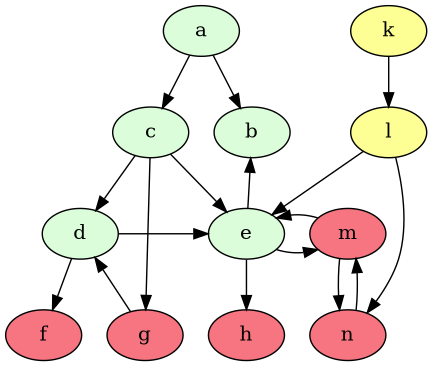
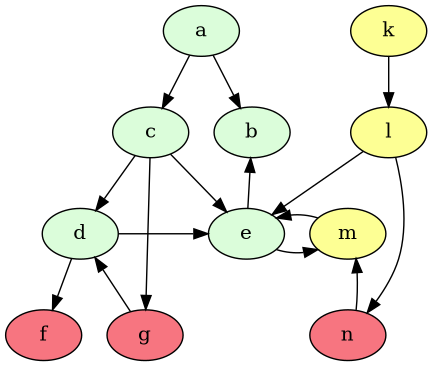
(348, 234) -> (348, 234)
(338, 277) -> none
(246, 335) -> none
